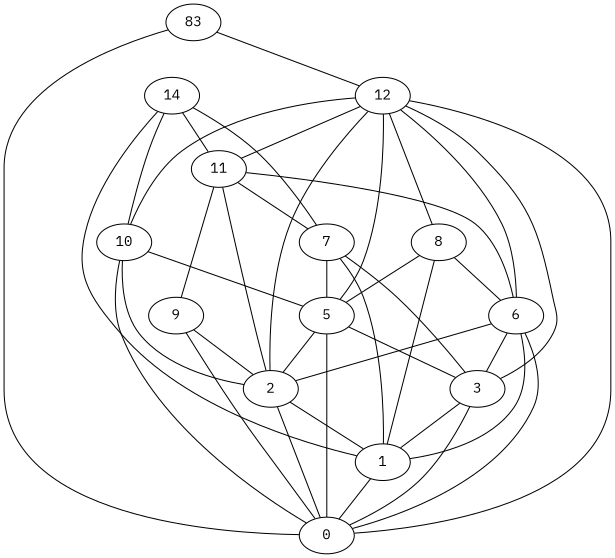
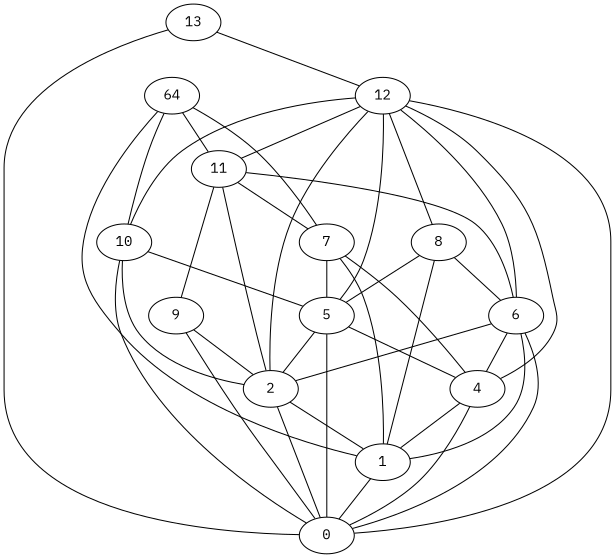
(193, 22) -> (193, 22)
(172, 96) -> (172, 96)
(477, 389) -> (477, 389)
